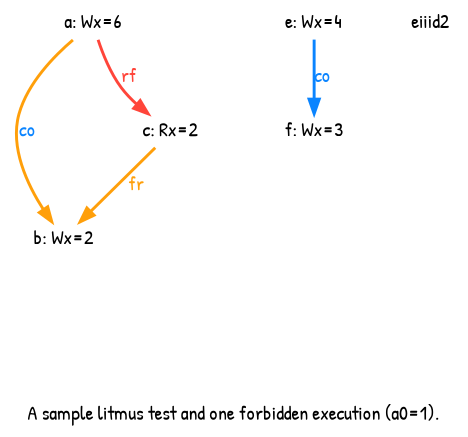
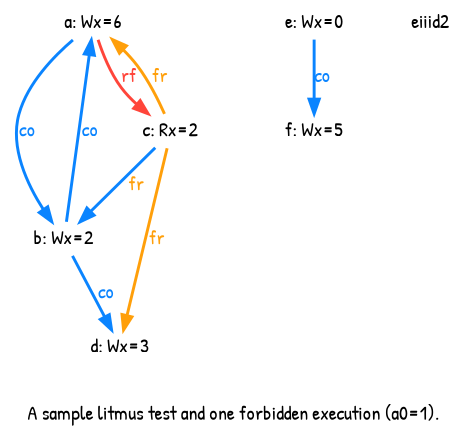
(314, 23) -> (314, 23)
none -> (147, 80)
(18, 118) -> (18, 118)
(314, 131) -> (314, 131)
none -> (78, 138)
(123, 180) -> (123, 180)
none -> (120, 347)
